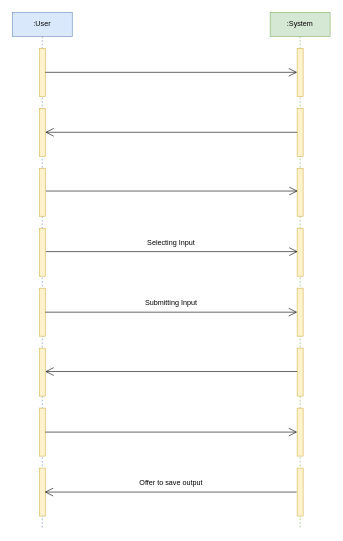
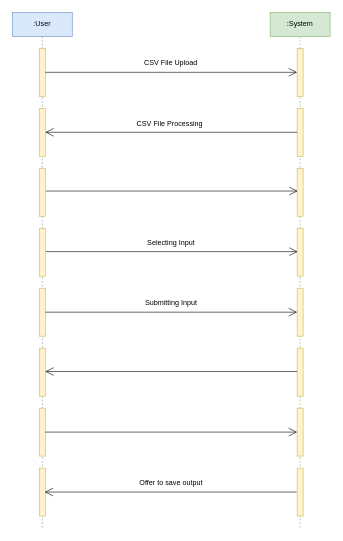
none -> (171, 63)
none -> (171, 124)
